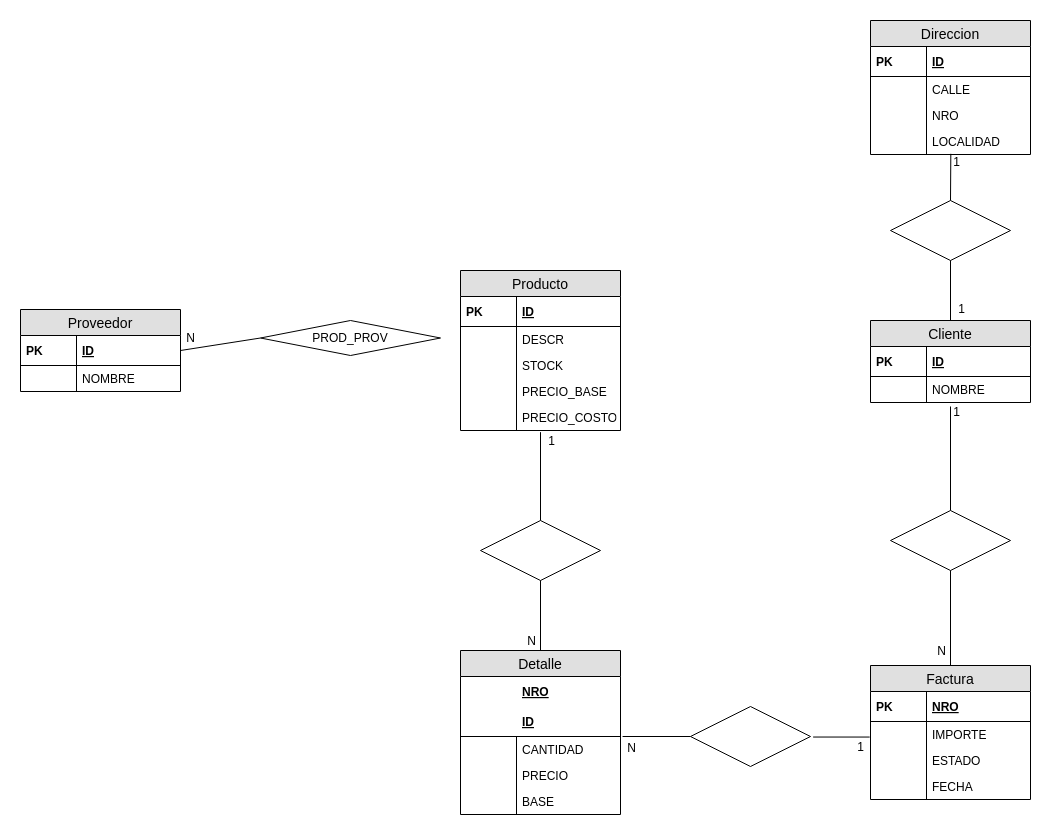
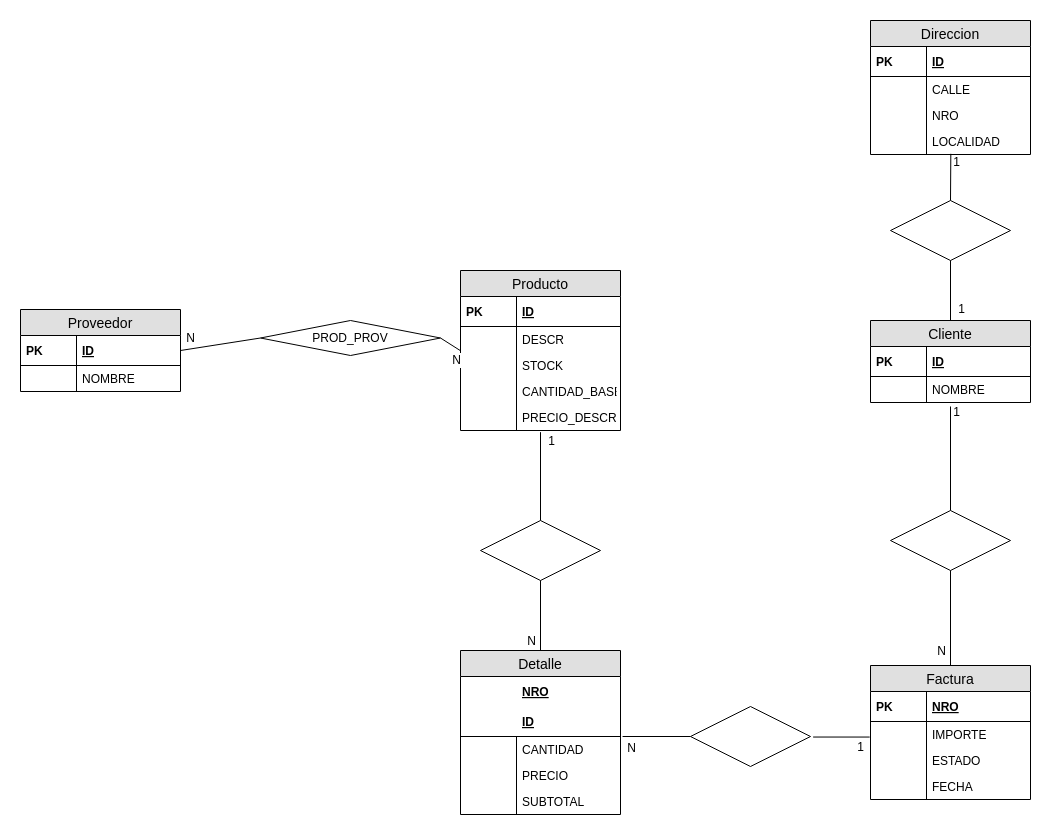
none -> (450, 344)
(559, 392) -> (566, 392)
(562, 418) -> (562, 418)
(535, 802) -> (549, 802)
